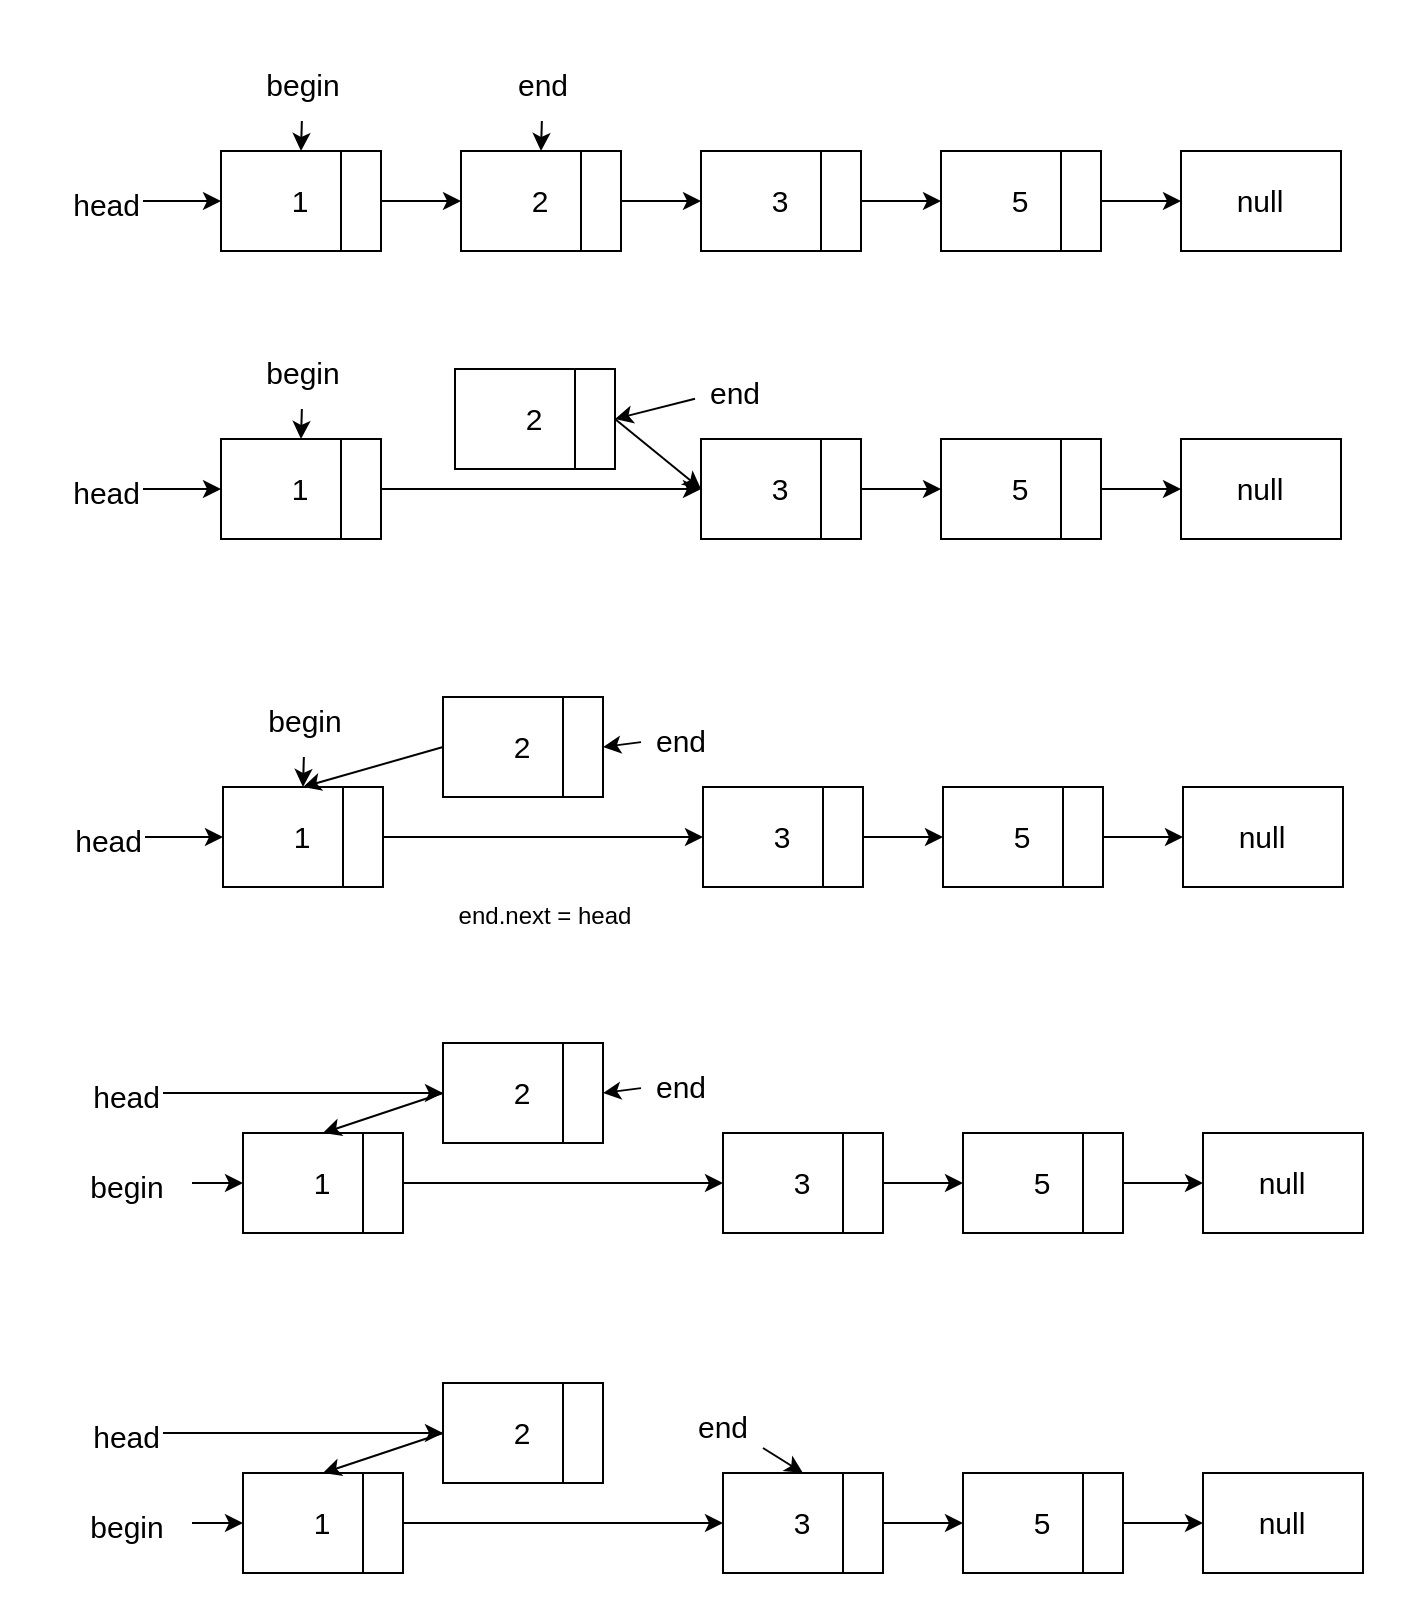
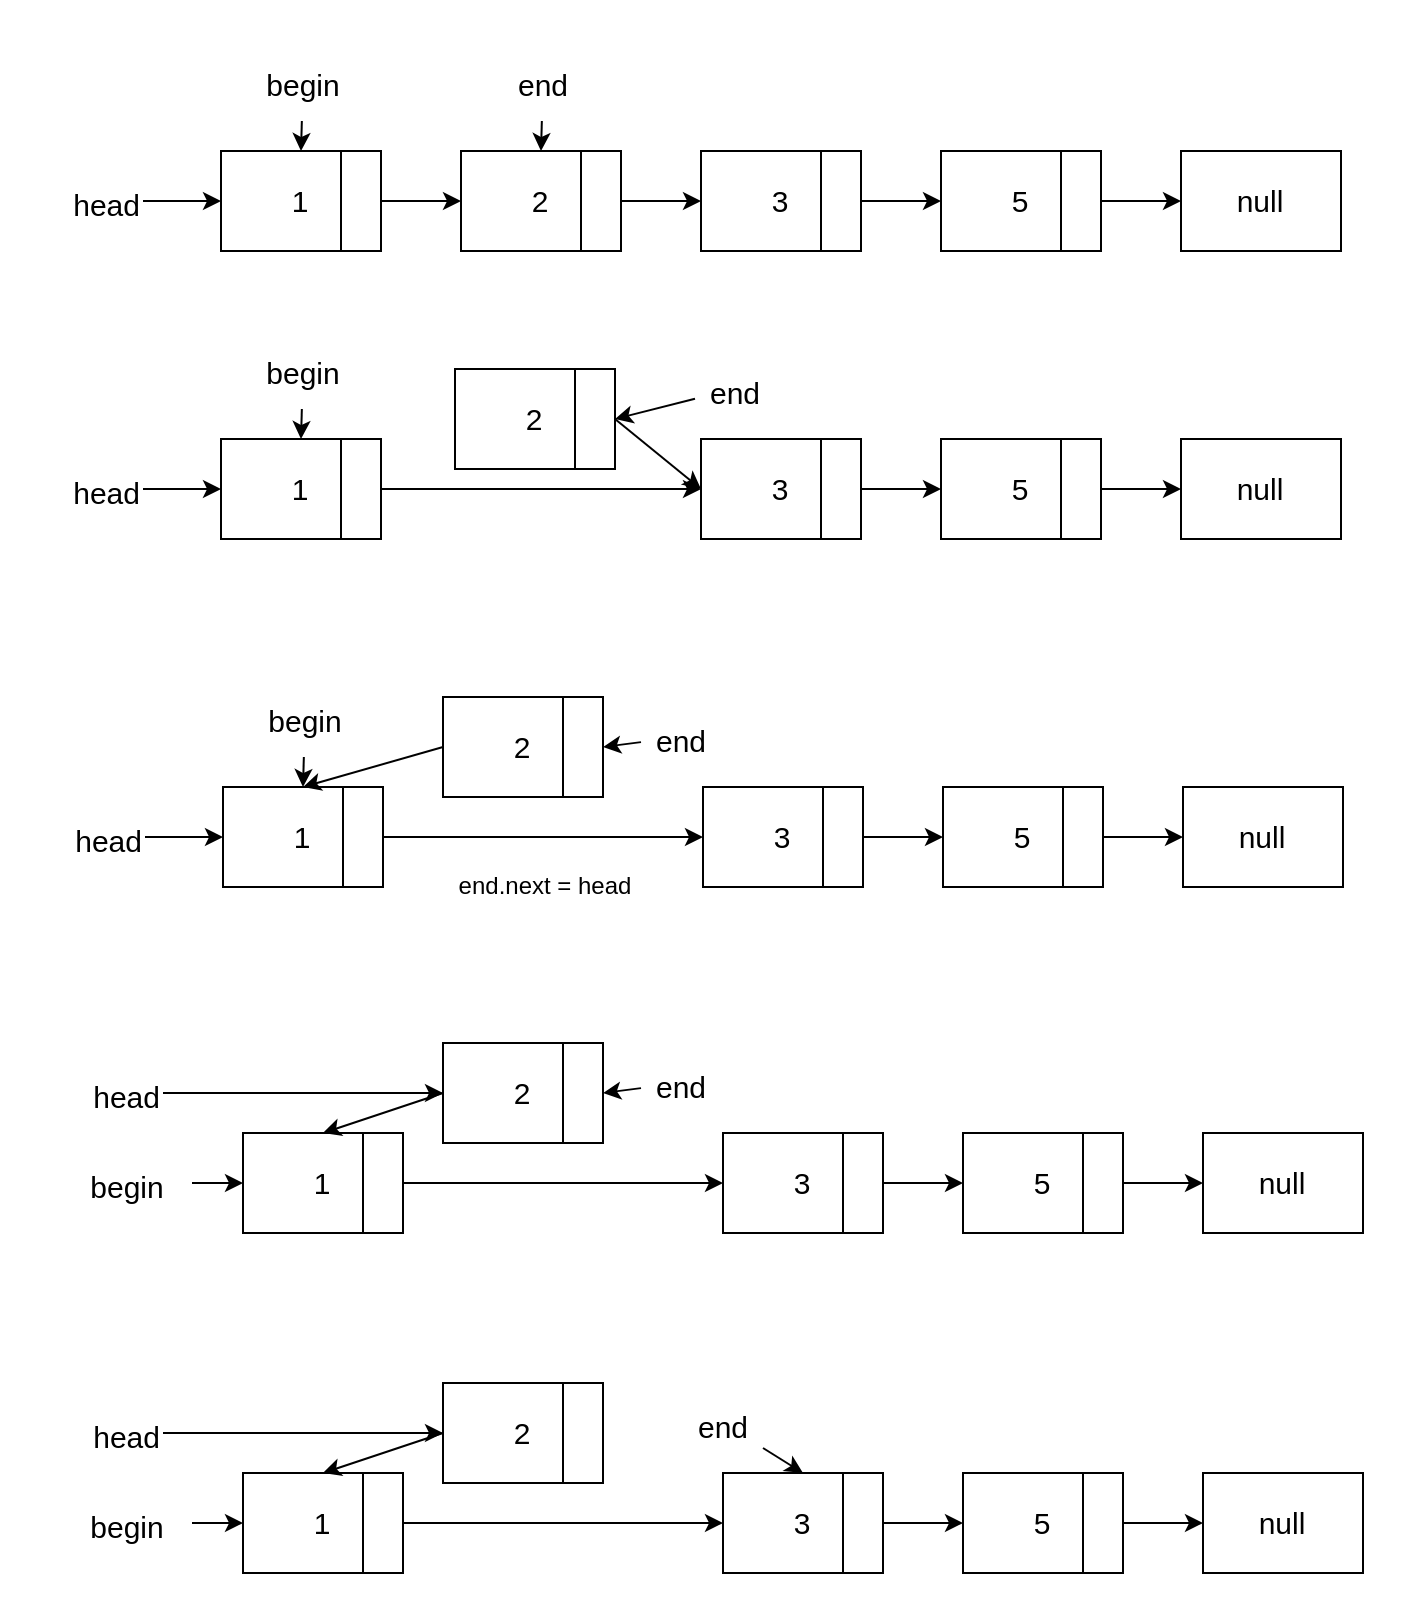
(545, 917) -> (545, 887)
